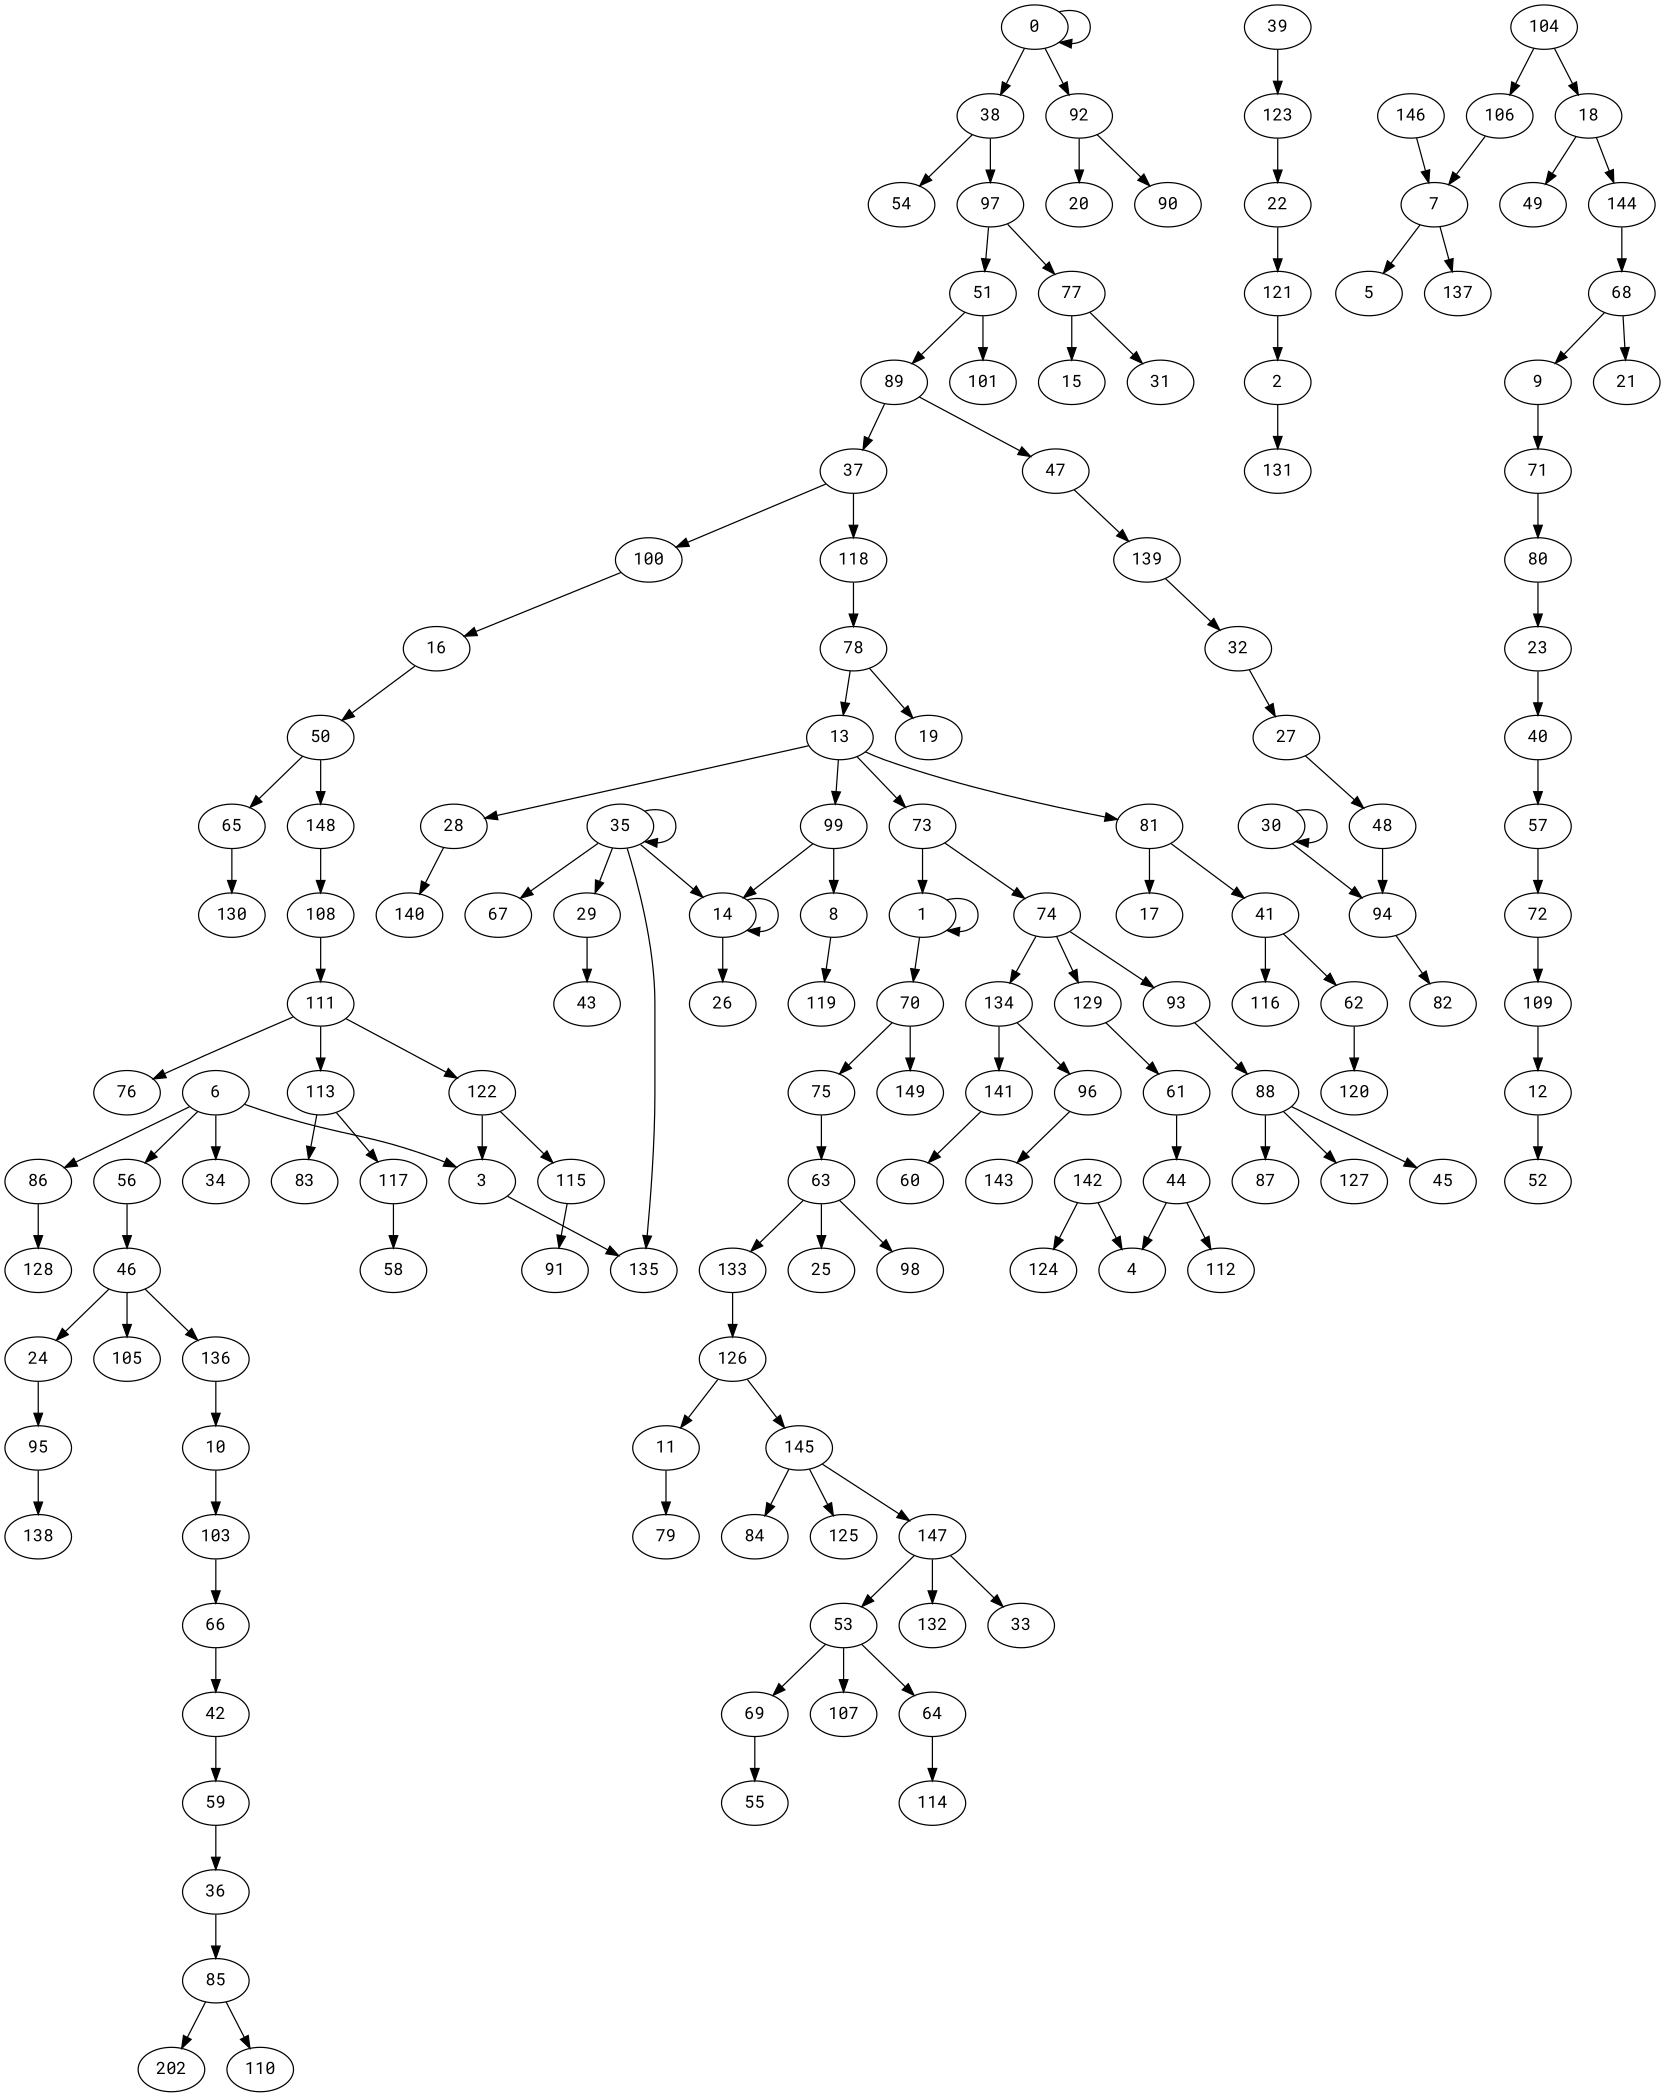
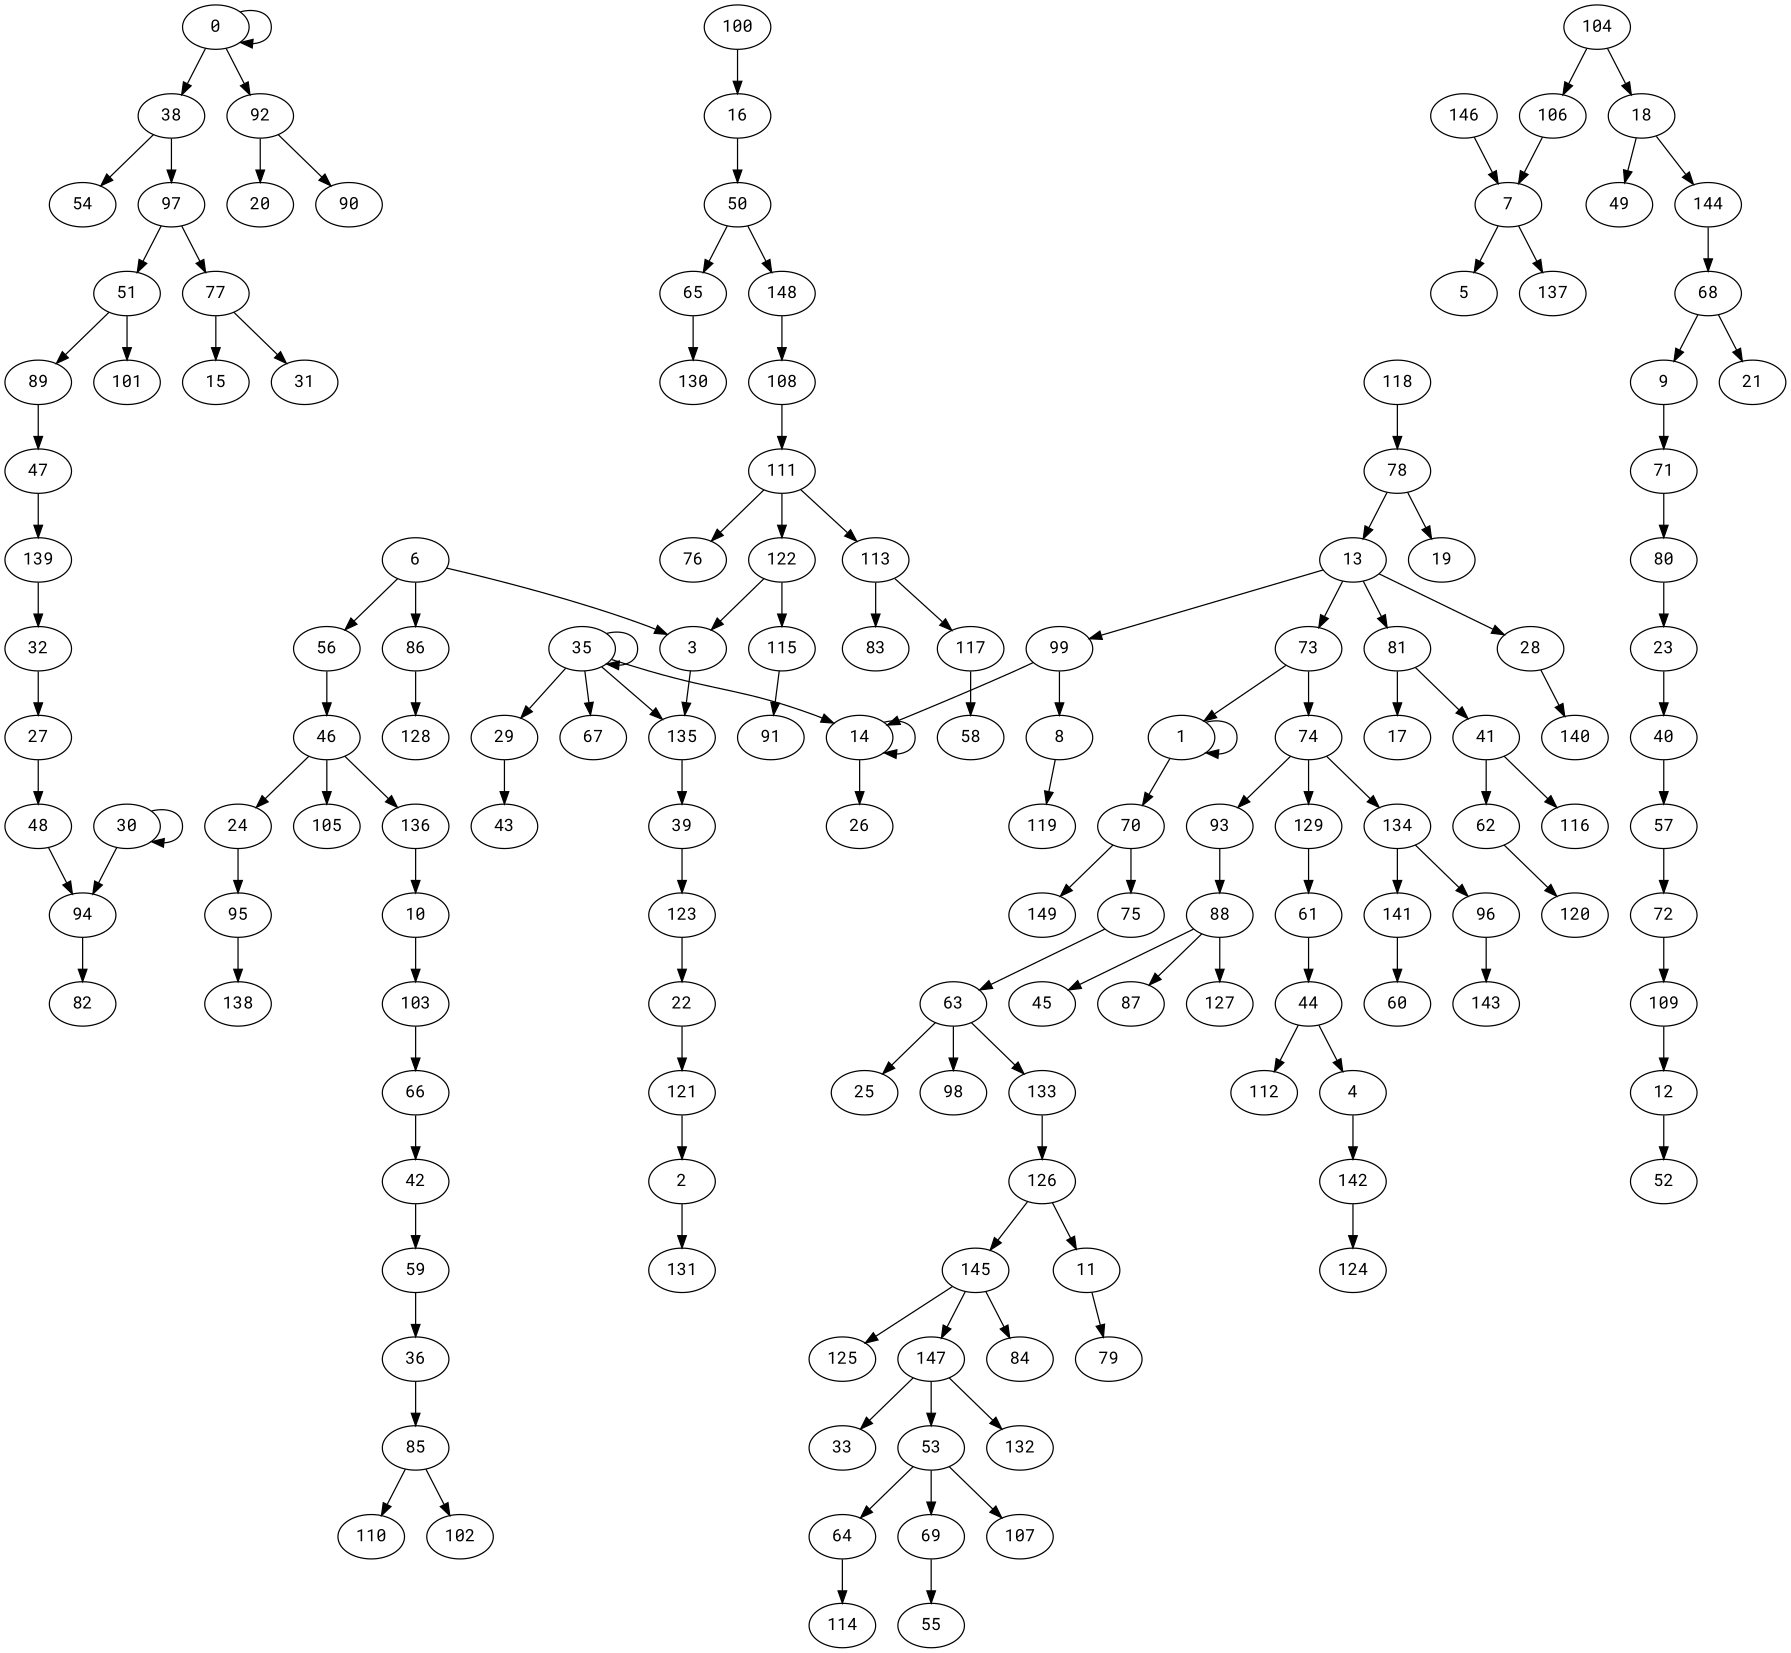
(853, 471) -> none
none -> (682, 776)
(216, 1182) -> none
(1107, 1220) -> (1353, 1131)
(171, 2070) -> (460, 1537)
